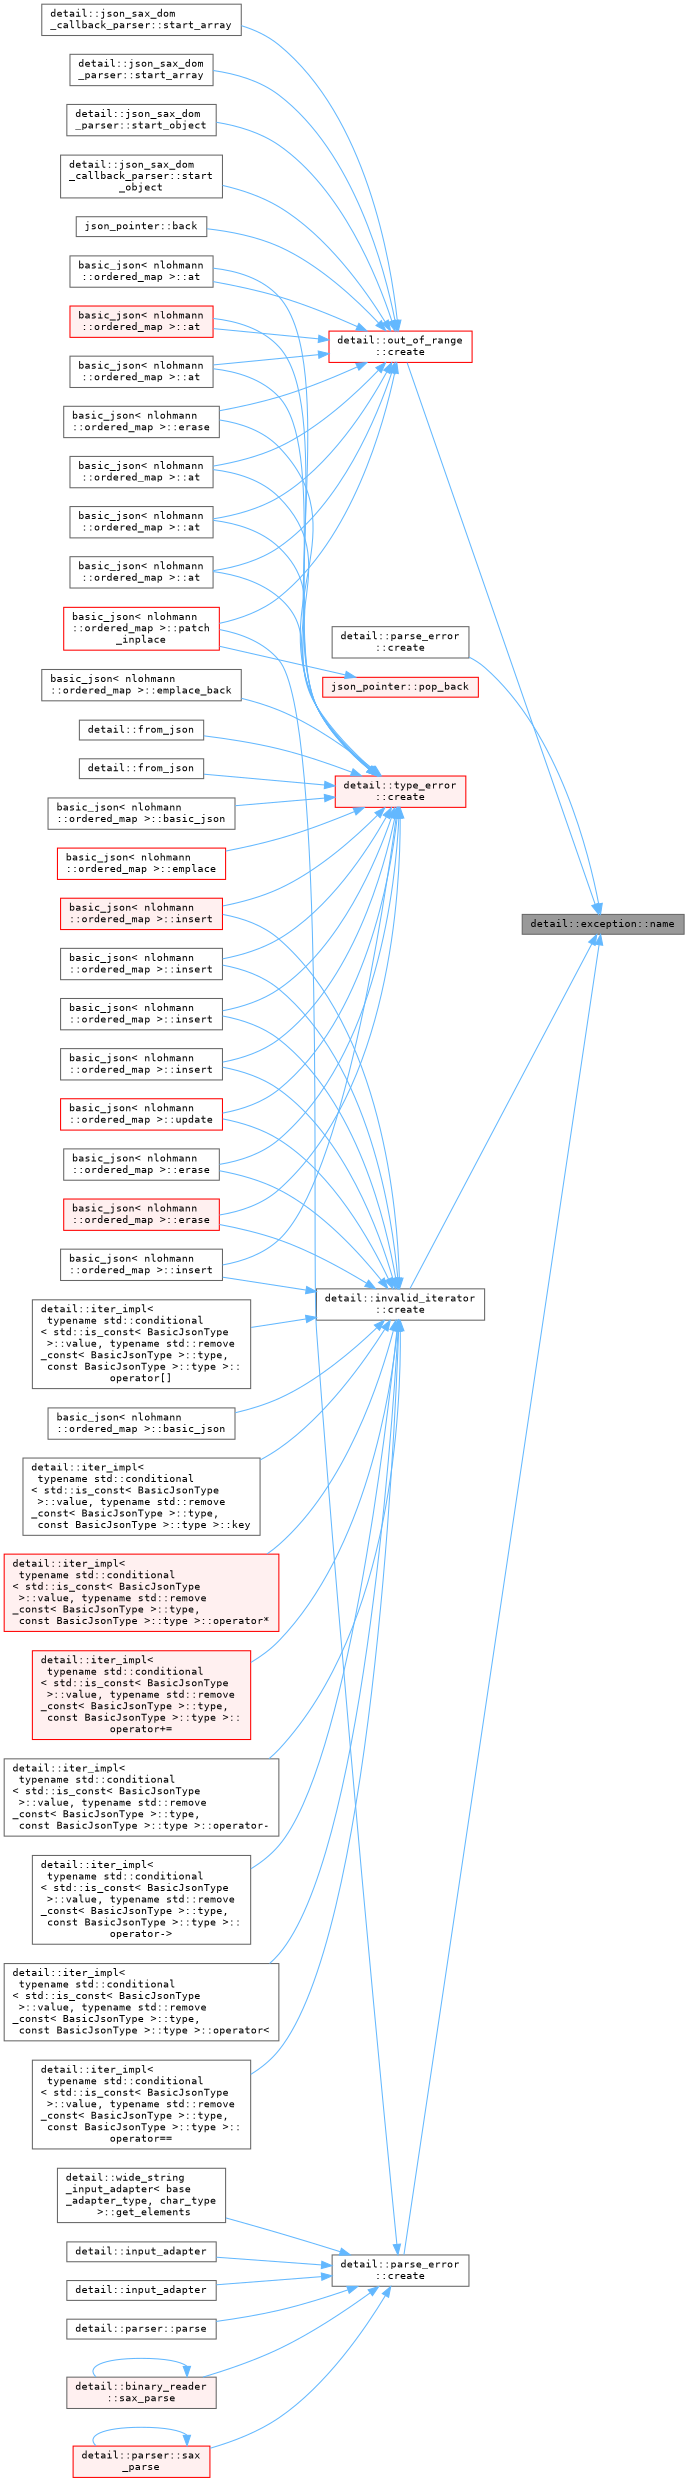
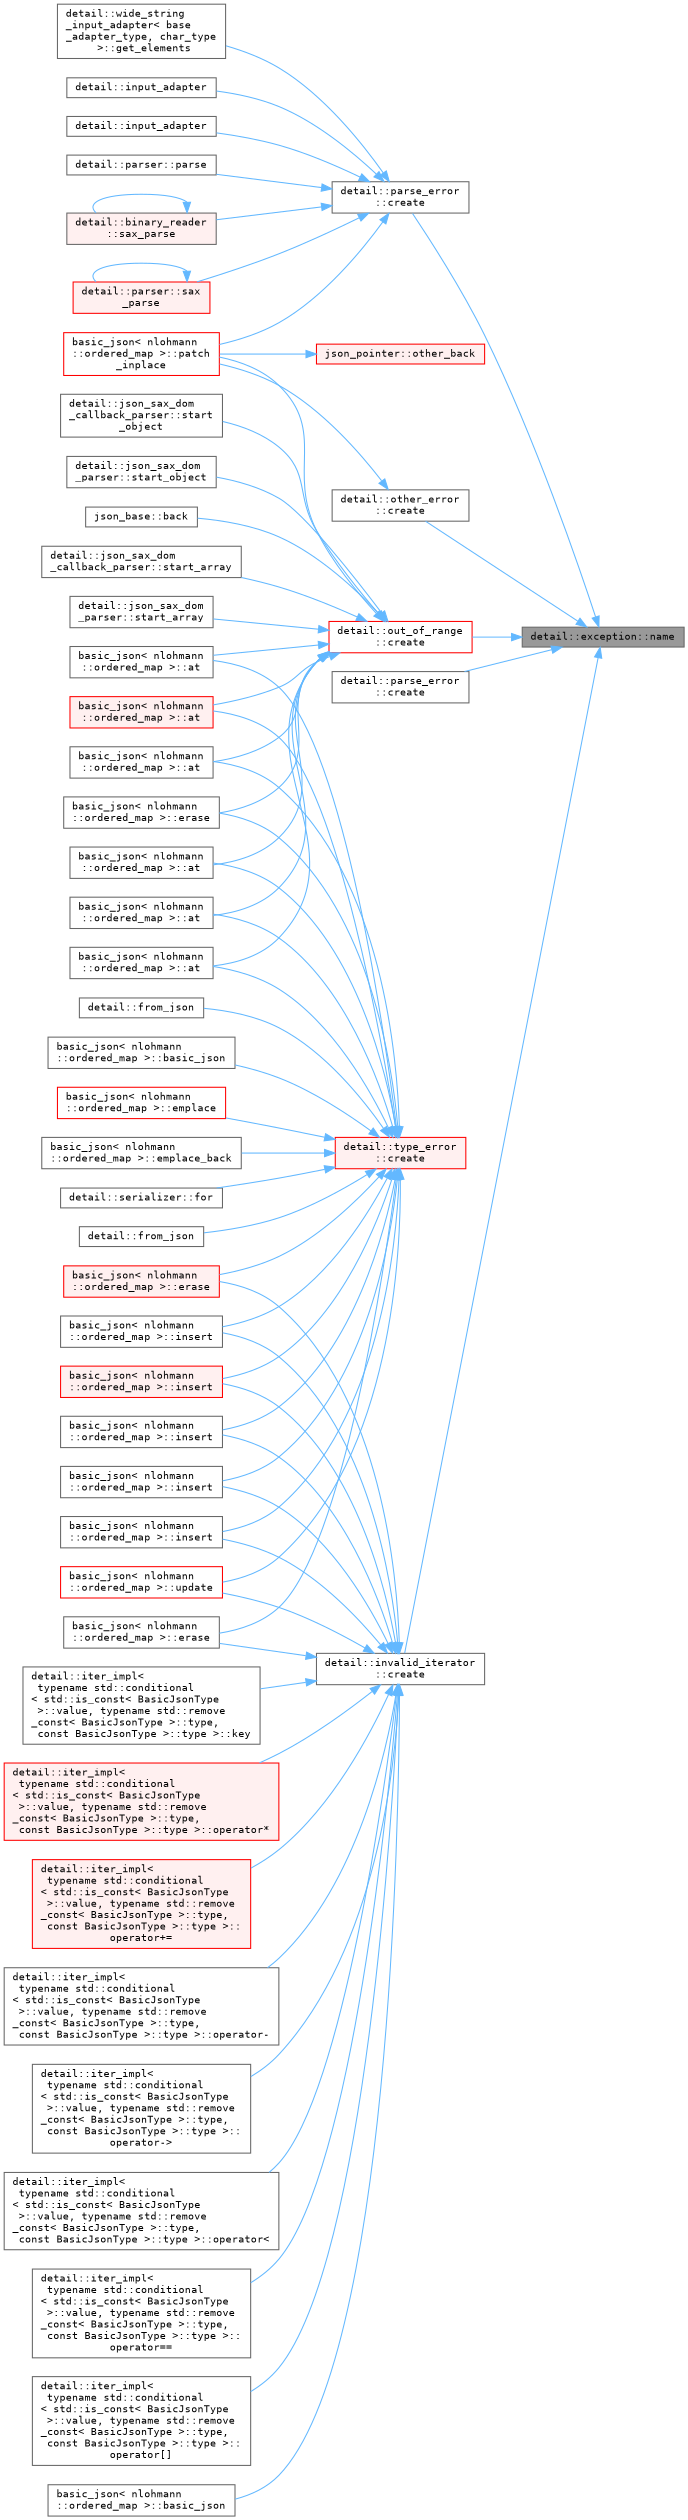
(142, 227) -> (142, 517)
none -> (401, 506)
(401, 687) -> (401, 354)
none -> (142, 1198)
